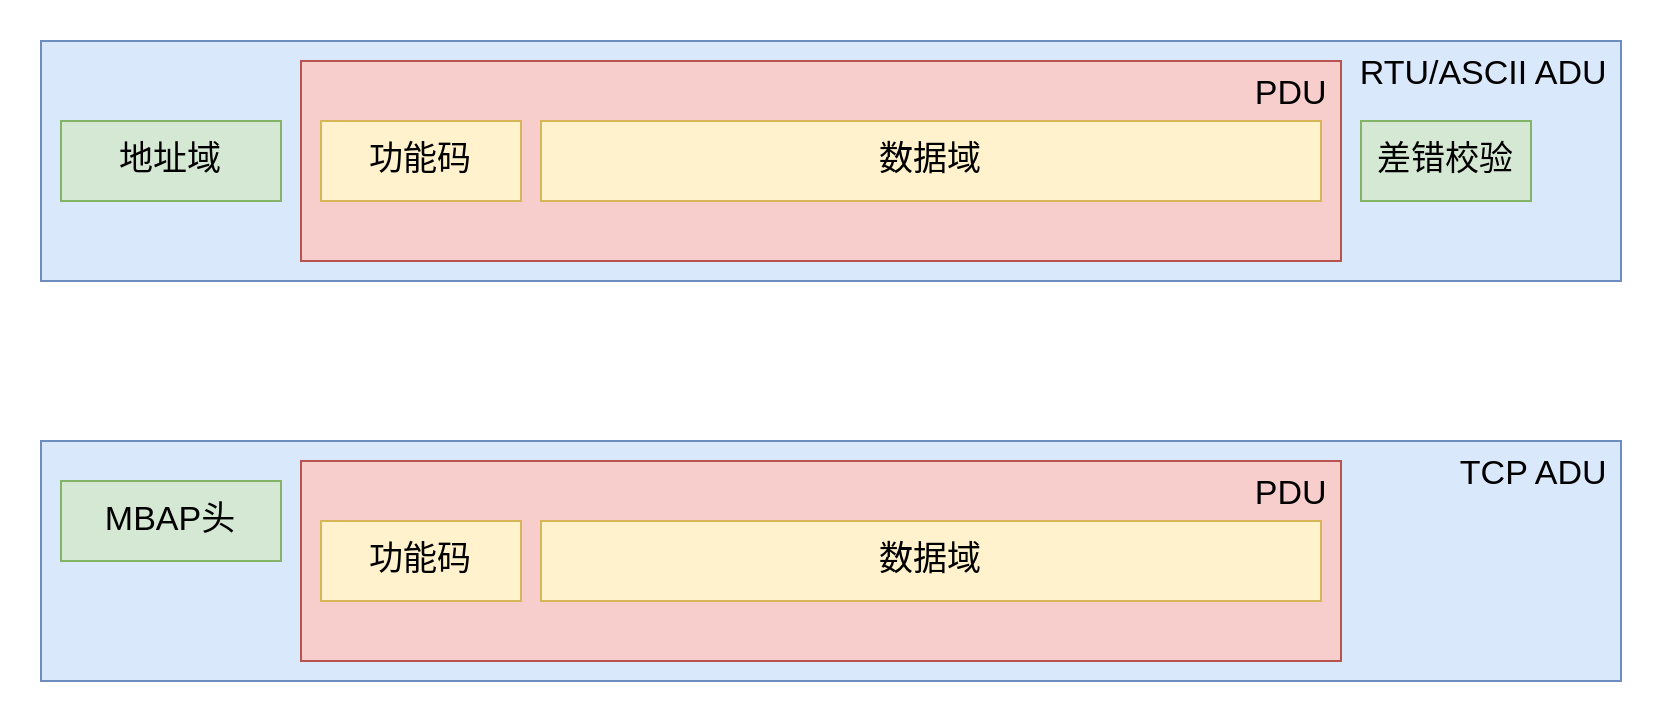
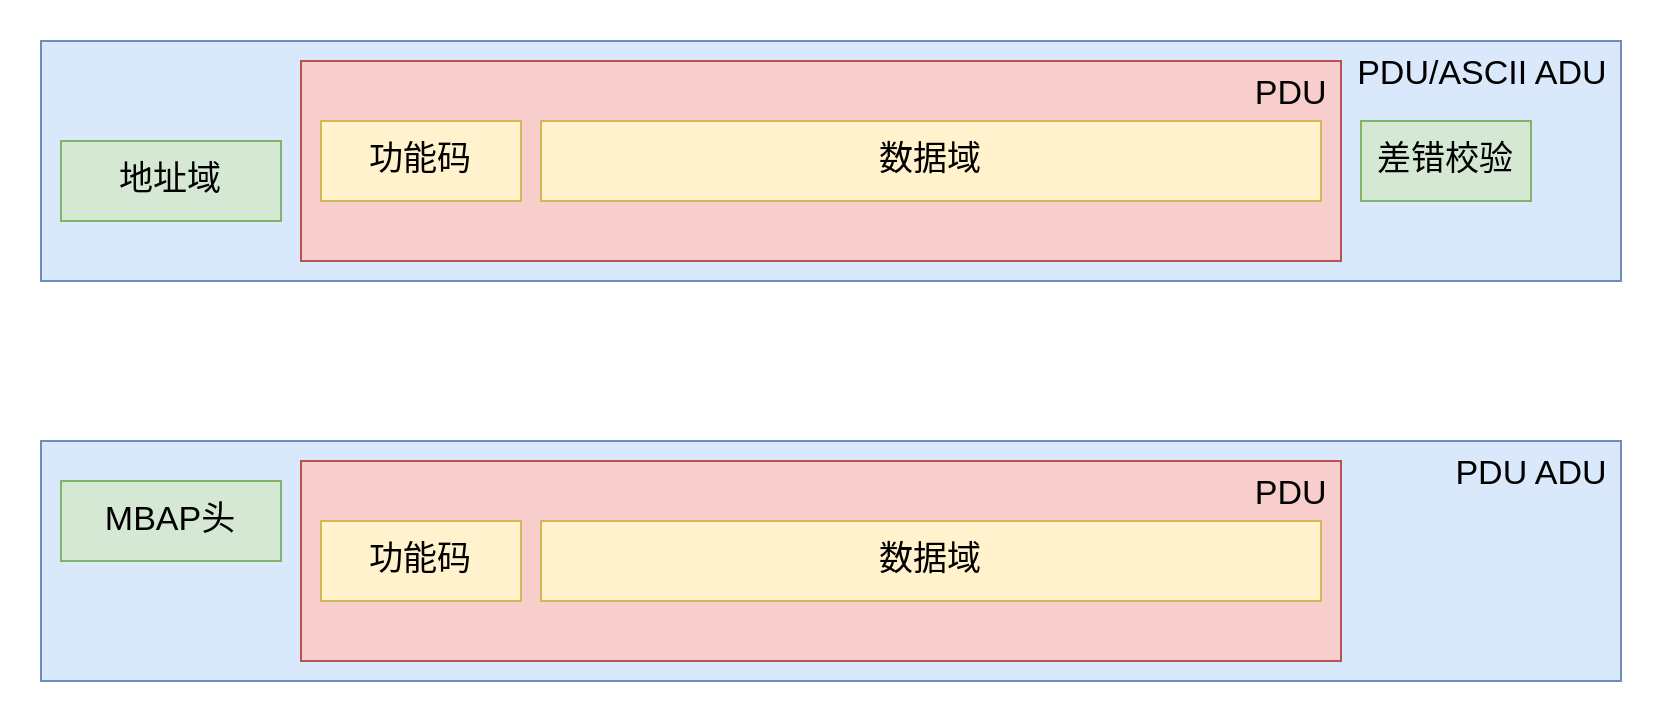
(1498, 75) -> (1498, 75)
(171, 161) -> (171, 181)
(1555, 475) -> (1555, 475)
